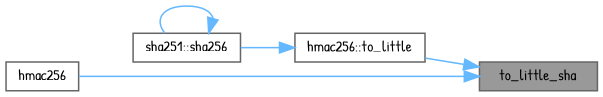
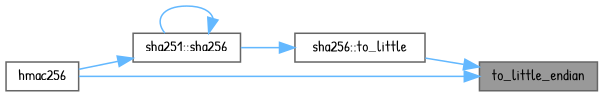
(360, 48) -> (360, 48)
none -> (98, 65)
(538, 76) -> (538, 76)
